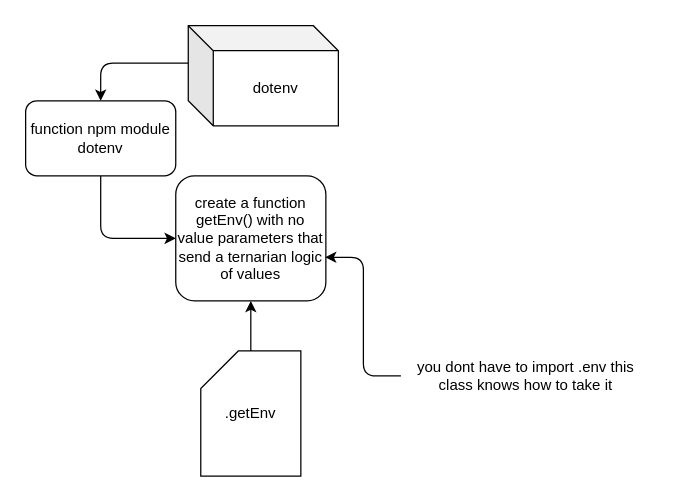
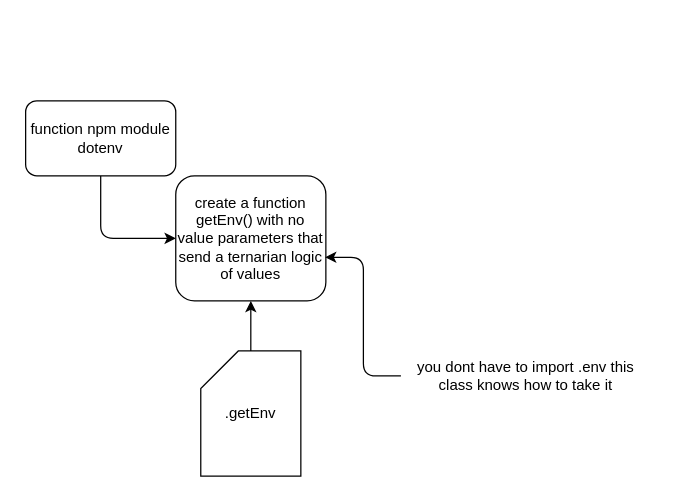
(135, 63) -> none
(263, 76) -> none
